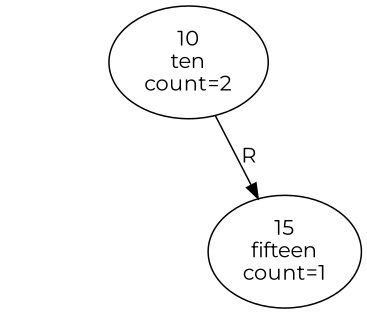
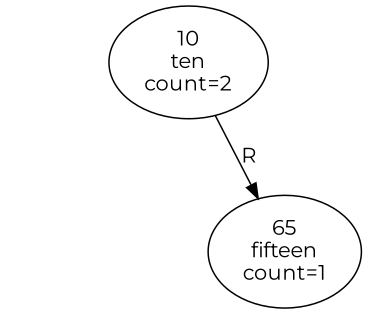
(285, 252) -> (285, 252)
